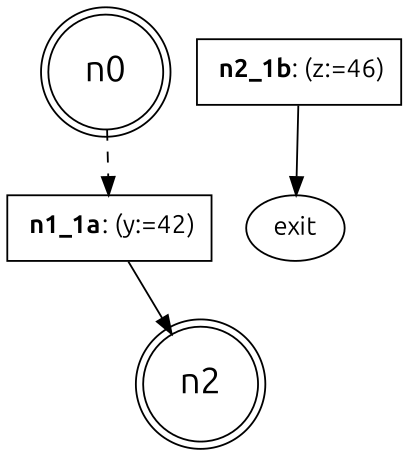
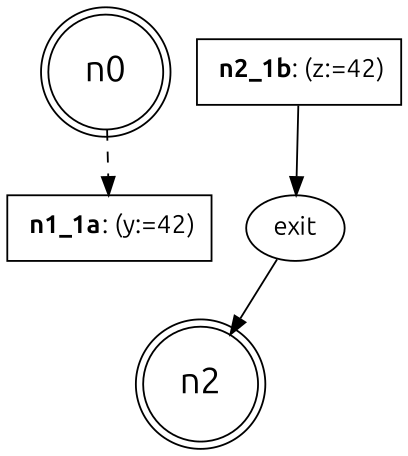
(339, 69) -> (339, 69)
(145, 290) -> (259, 289)
